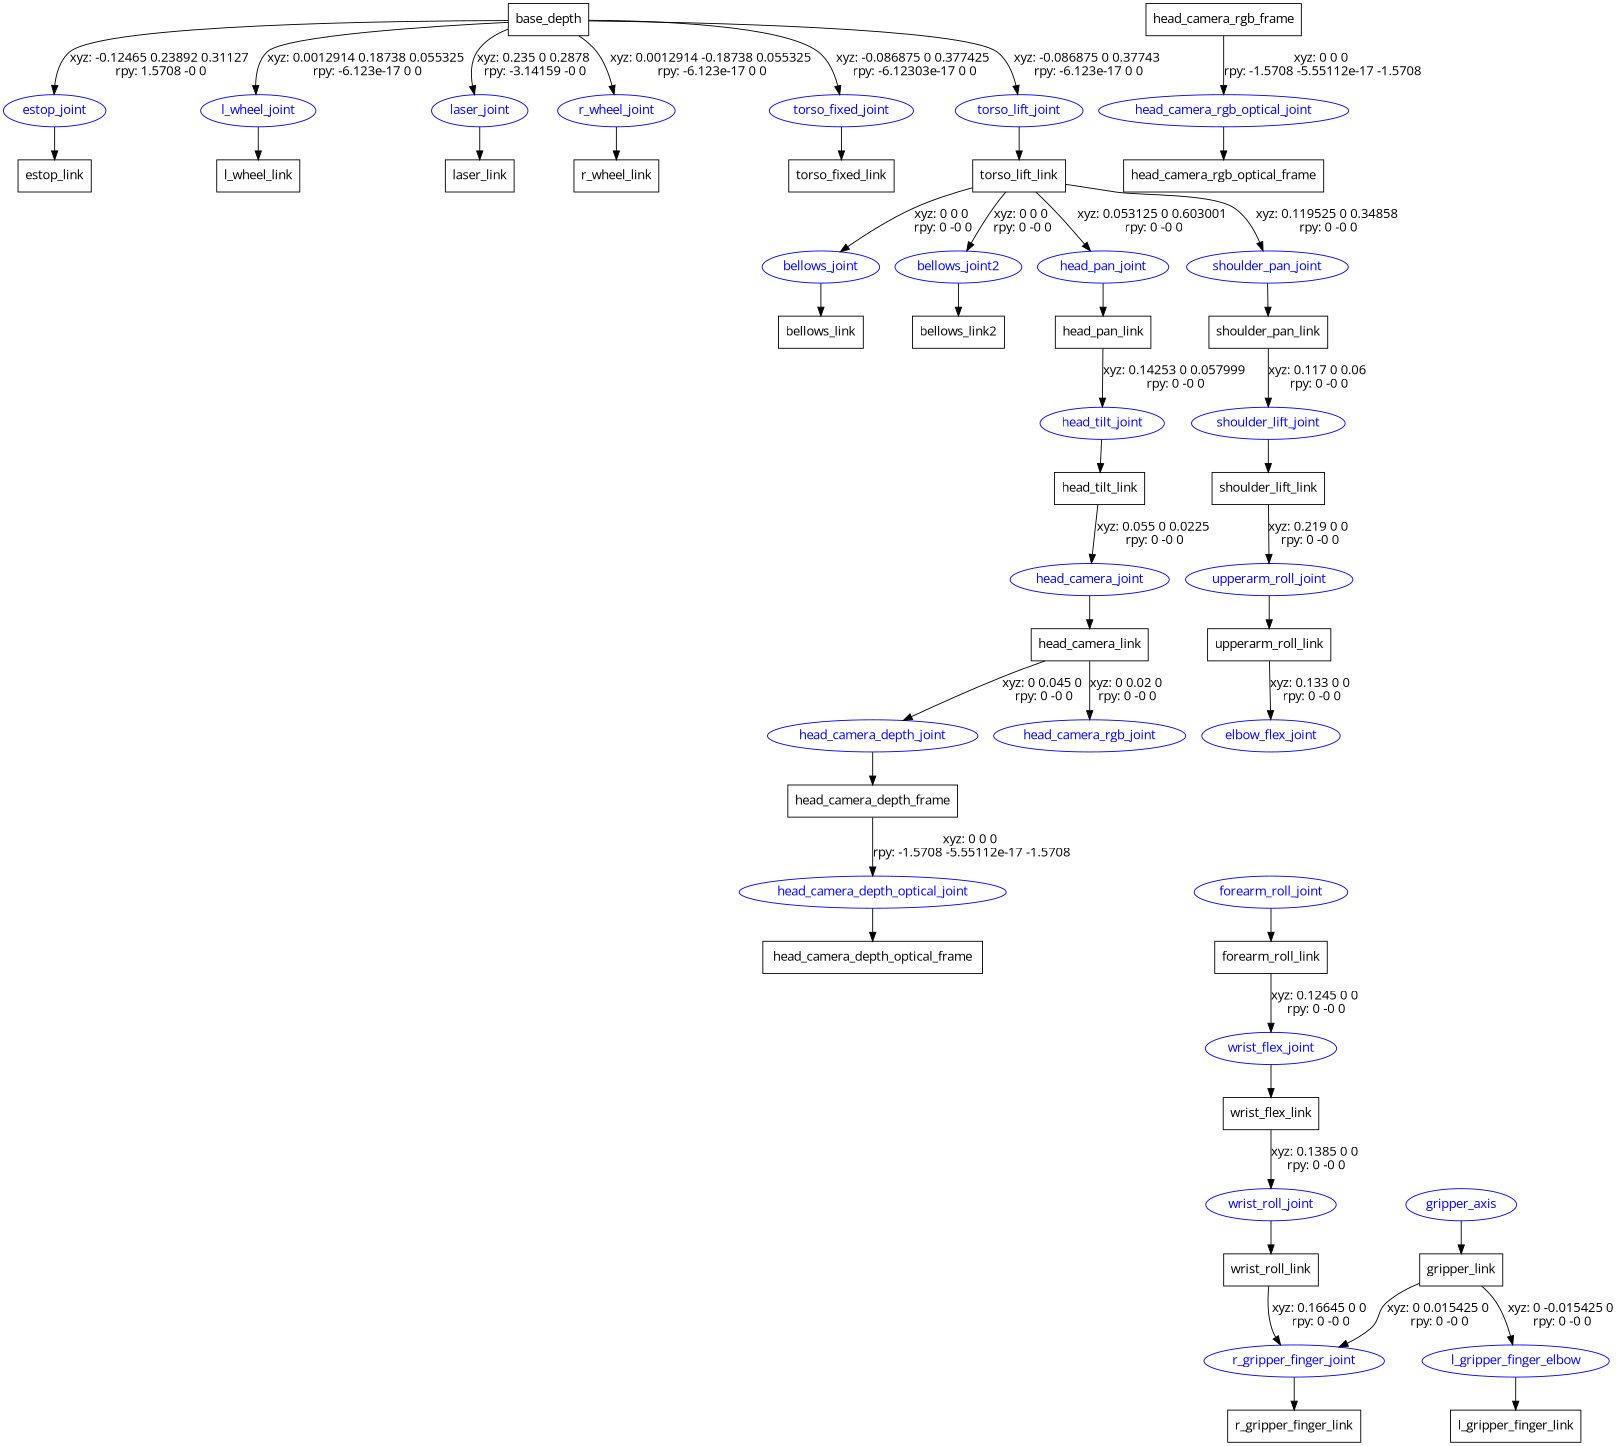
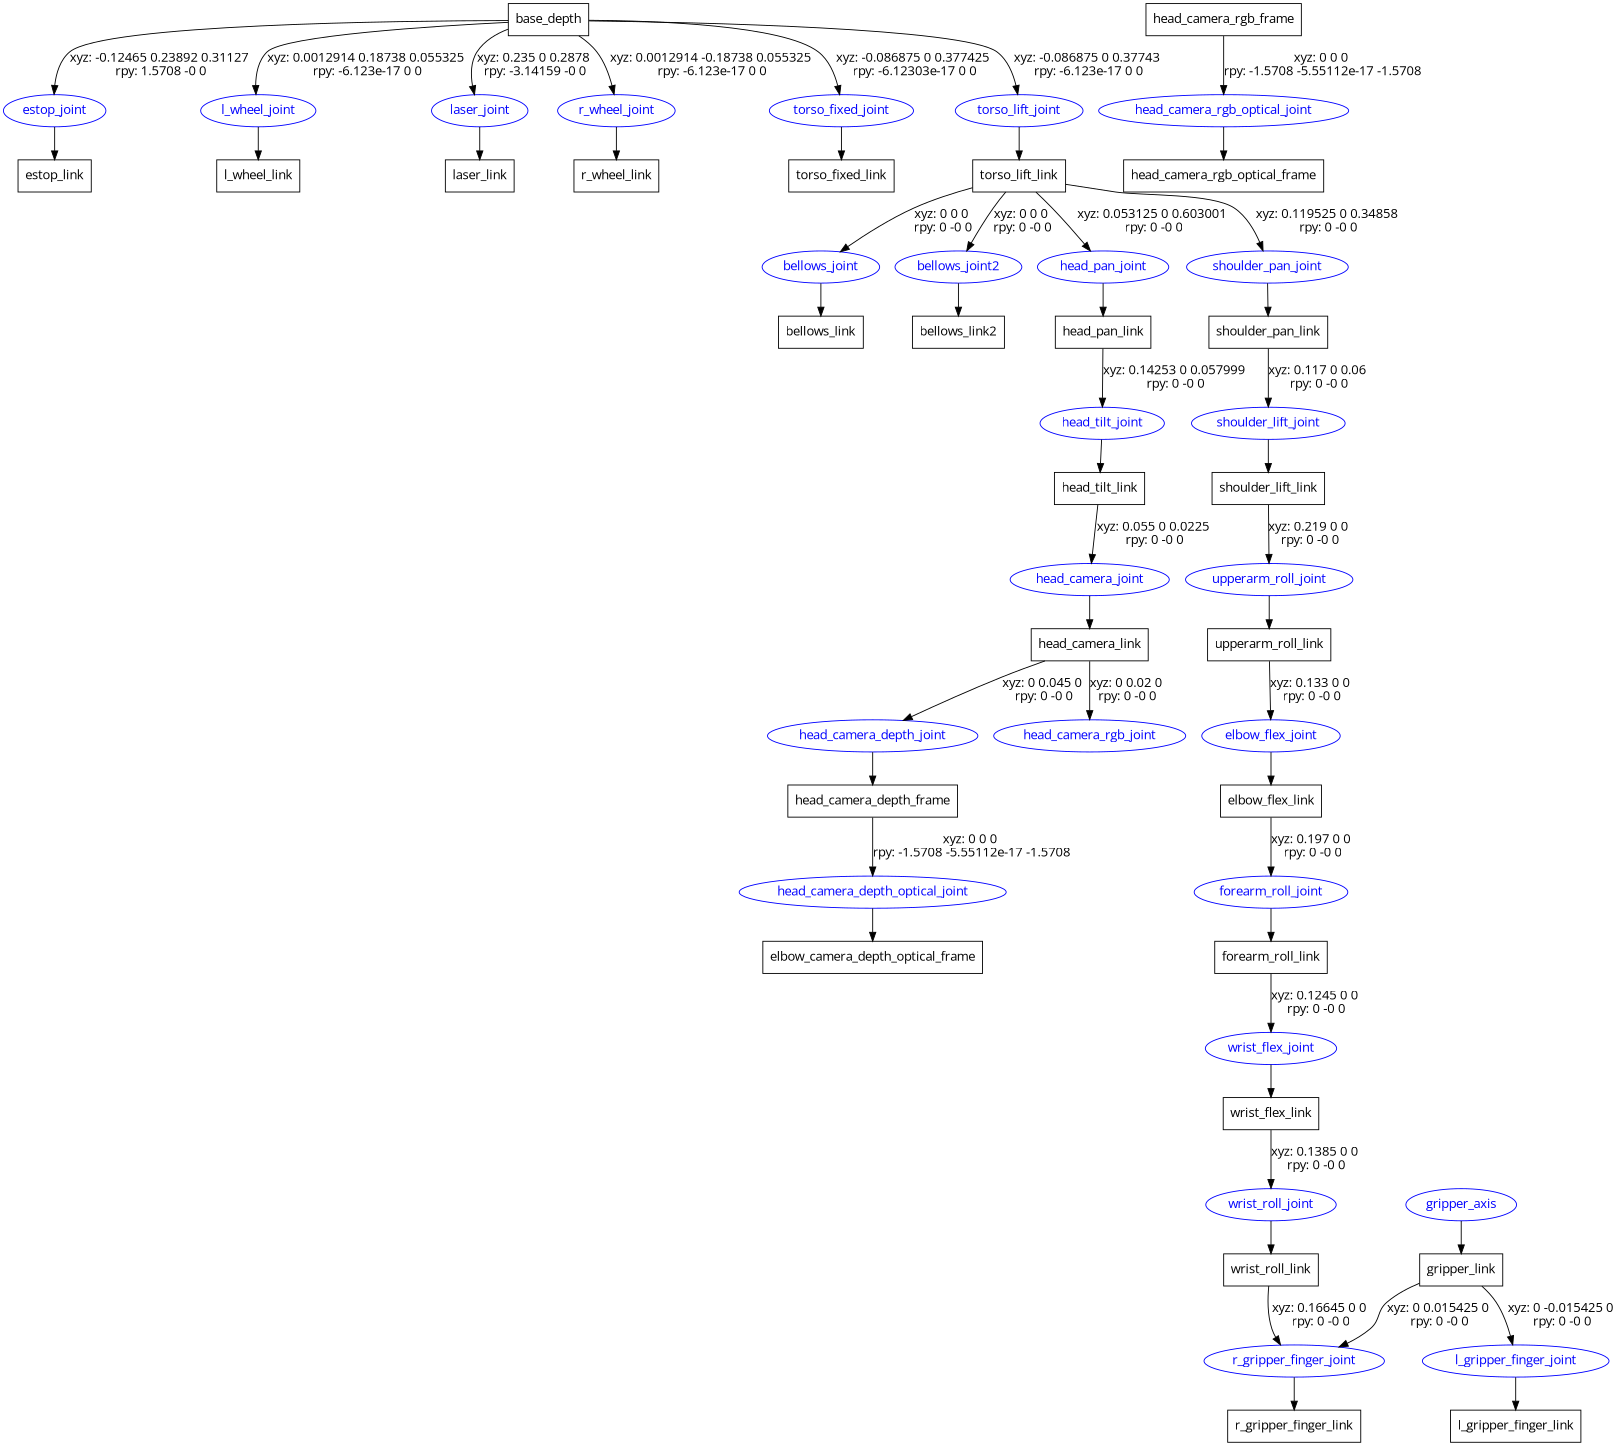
none -> (1271, 801)
(873, 957) -> (873, 957)
(1516, 1361) -> (1516, 1361)
